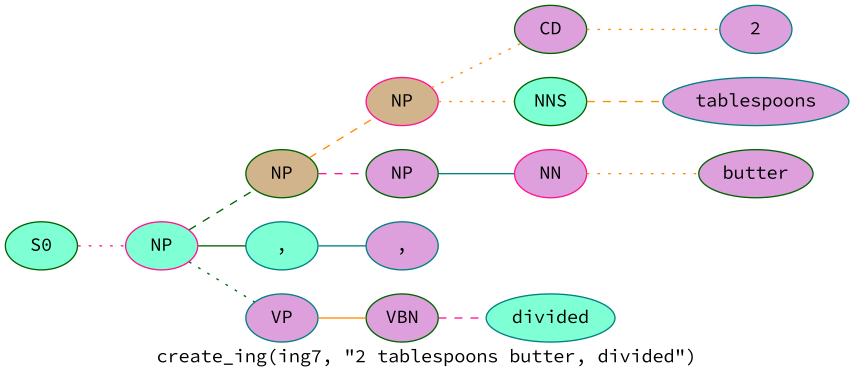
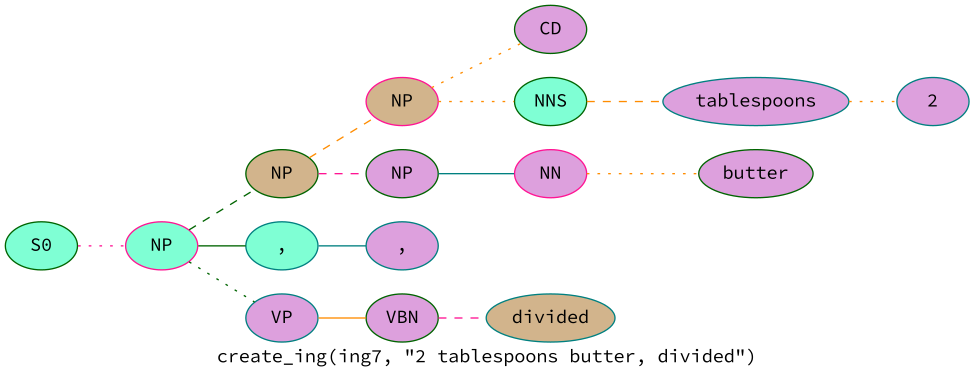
(653, 29) -> (873, 102)
(551, 318) -> (551, 318)
